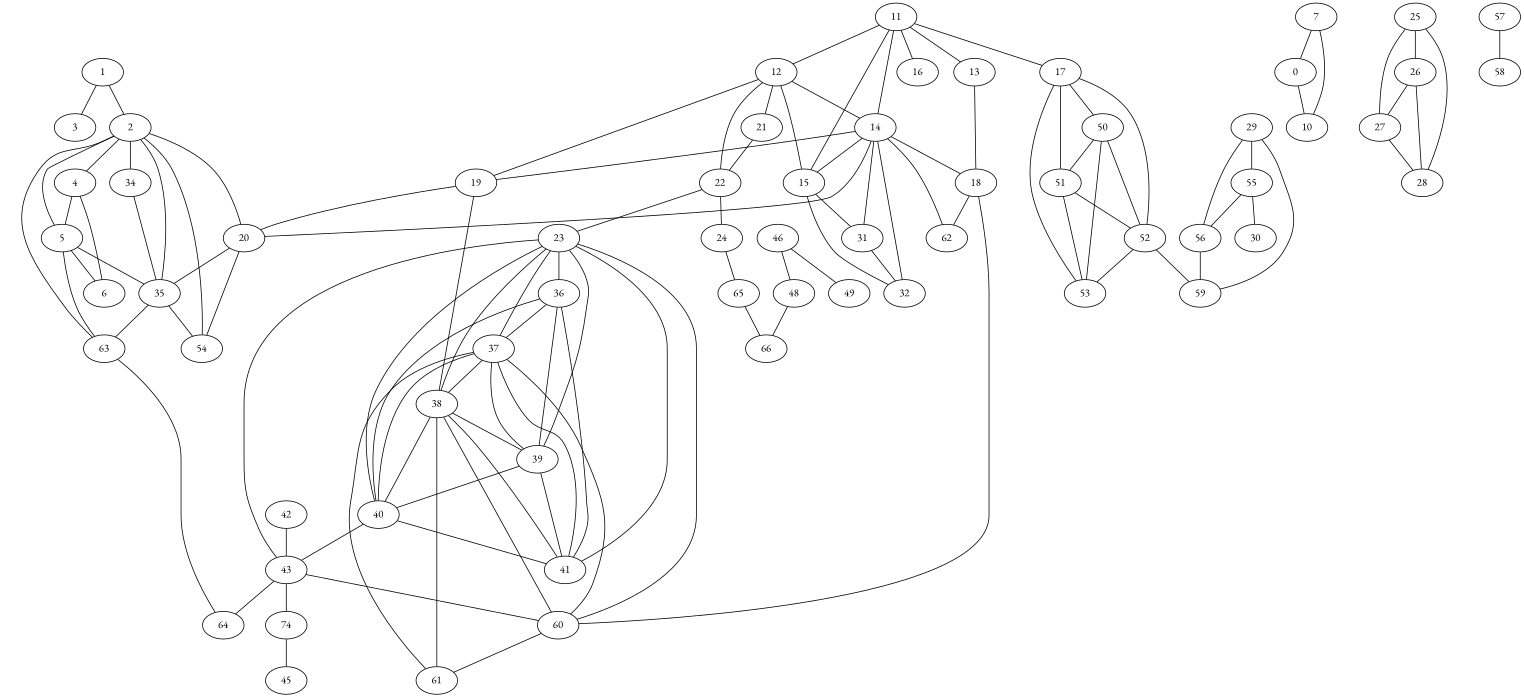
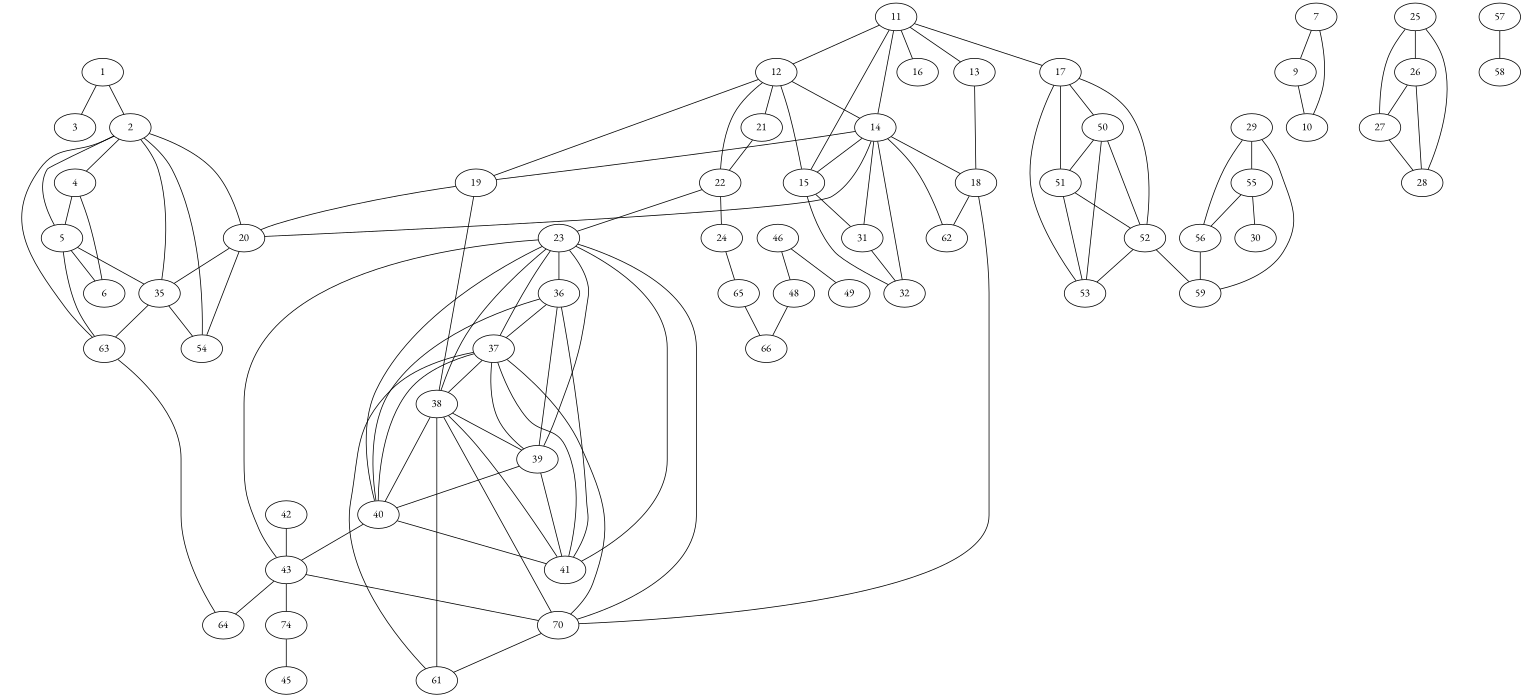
(1295, 72) -> (1295, 72)
(130, 183) -> none
(558, 625) -> (558, 625)
